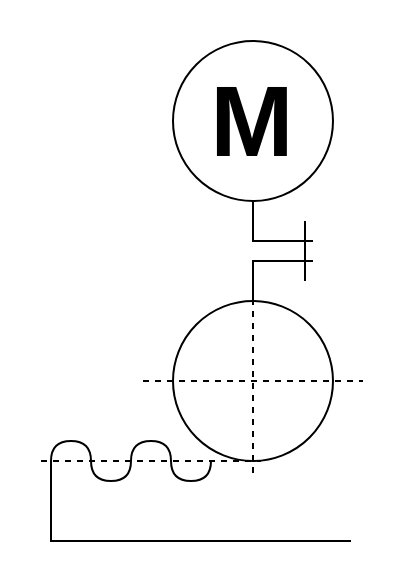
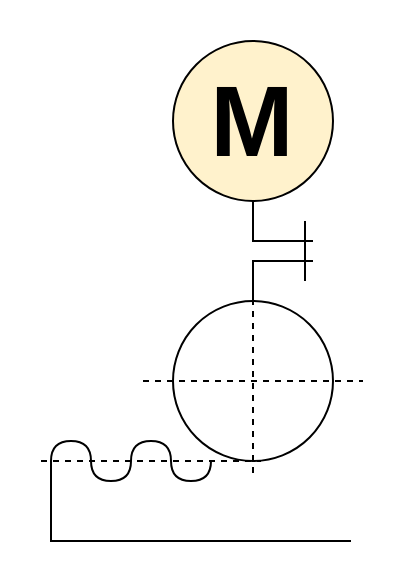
(253, 121) -> (253, 121)
